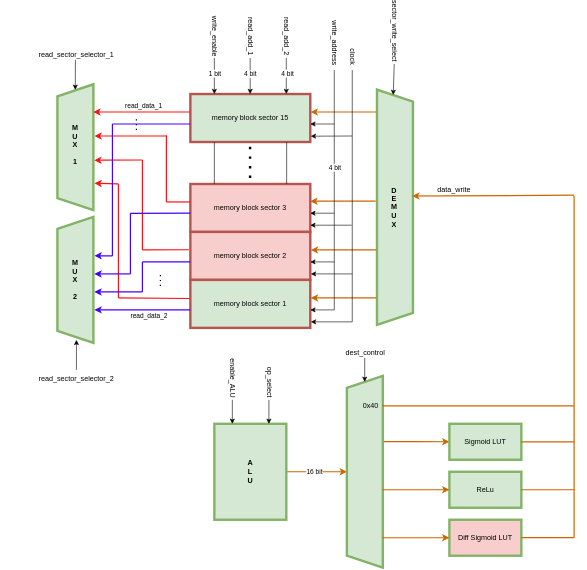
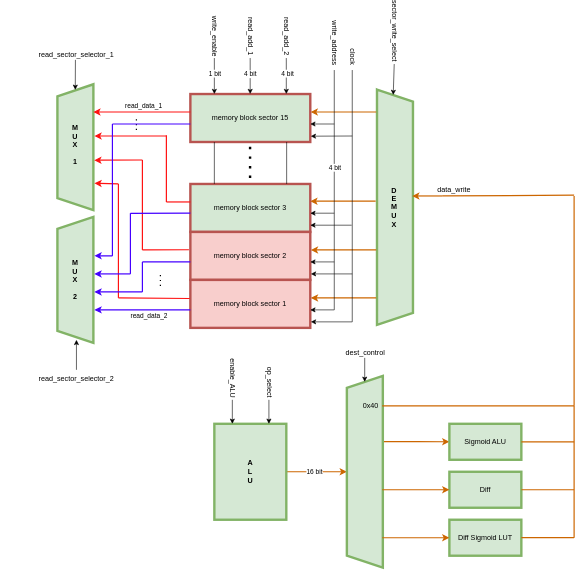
(251, 208) -> (251, 208)
(251, 304) -> (251, 304)
(486, 442) -> (486, 442)
(486, 490) -> (486, 490)
(486, 538) -> (486, 538)
